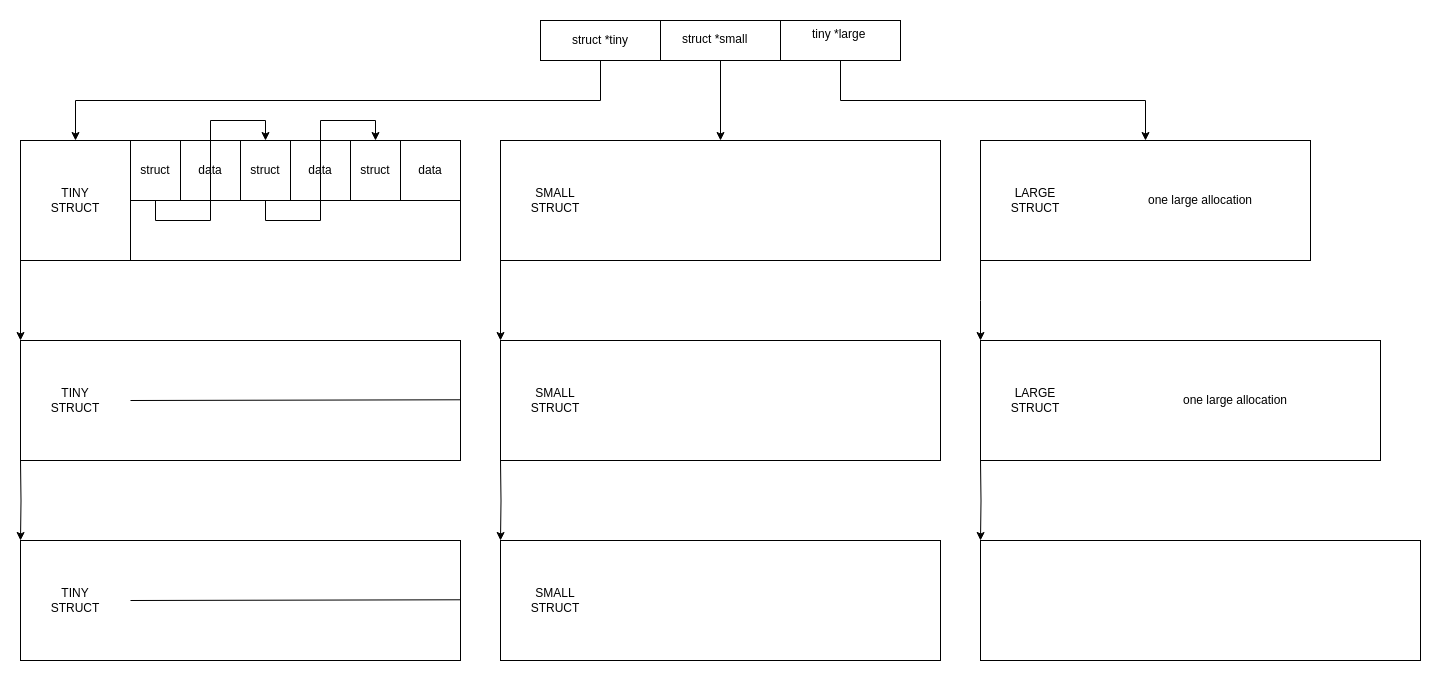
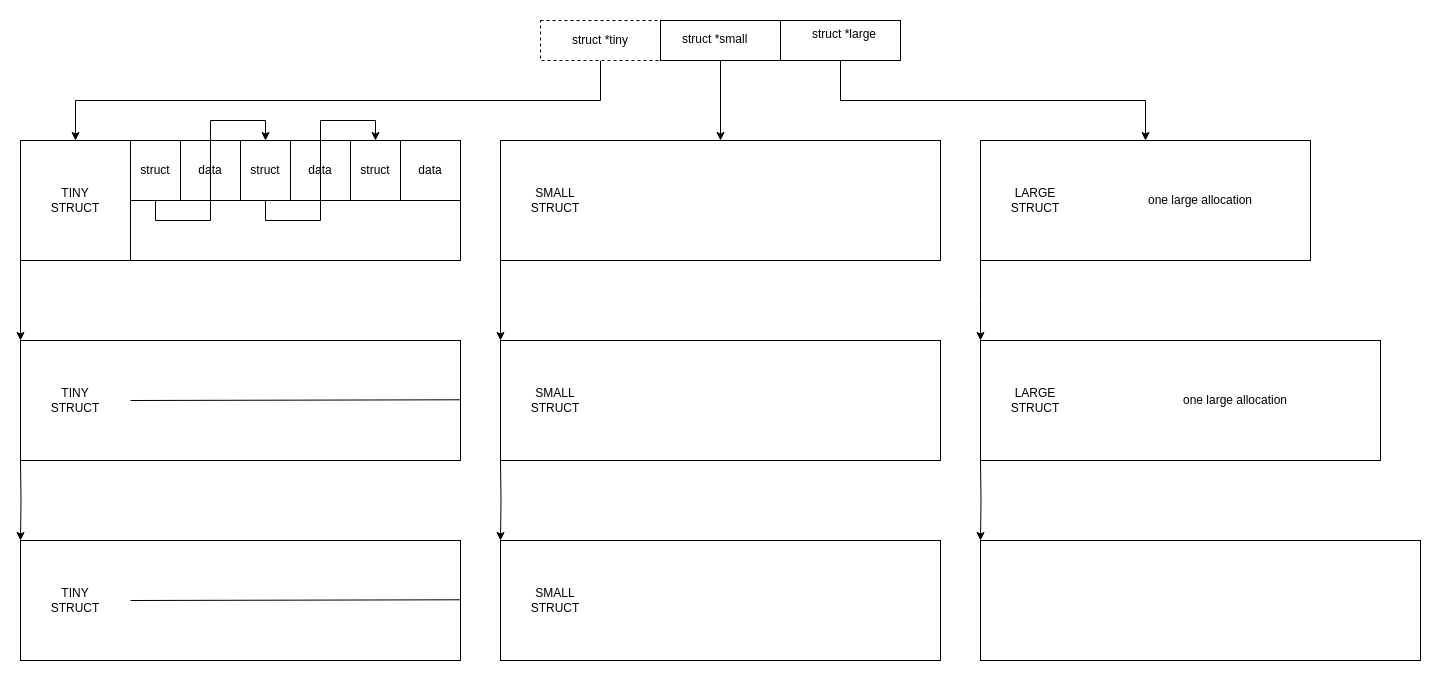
(845, 35) -> (853, 35)
(601, 41) -> (601, 41)
